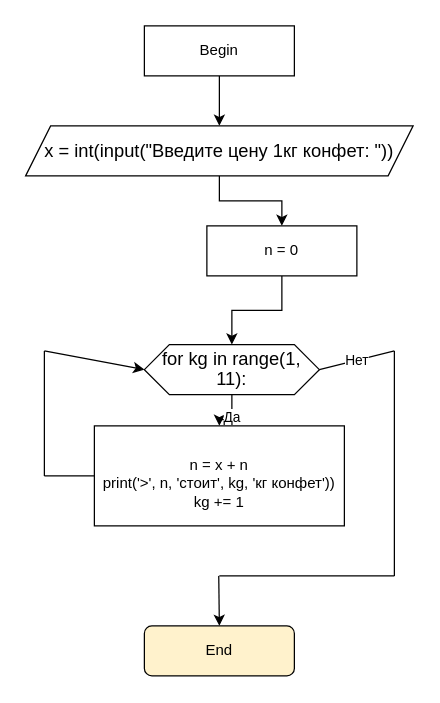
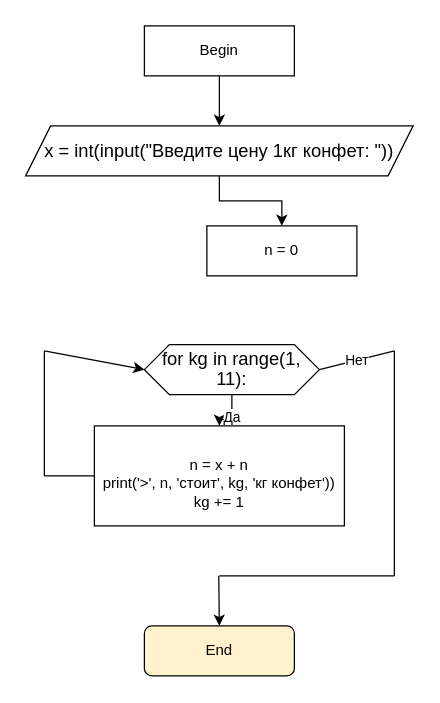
(261, 310) -> none
